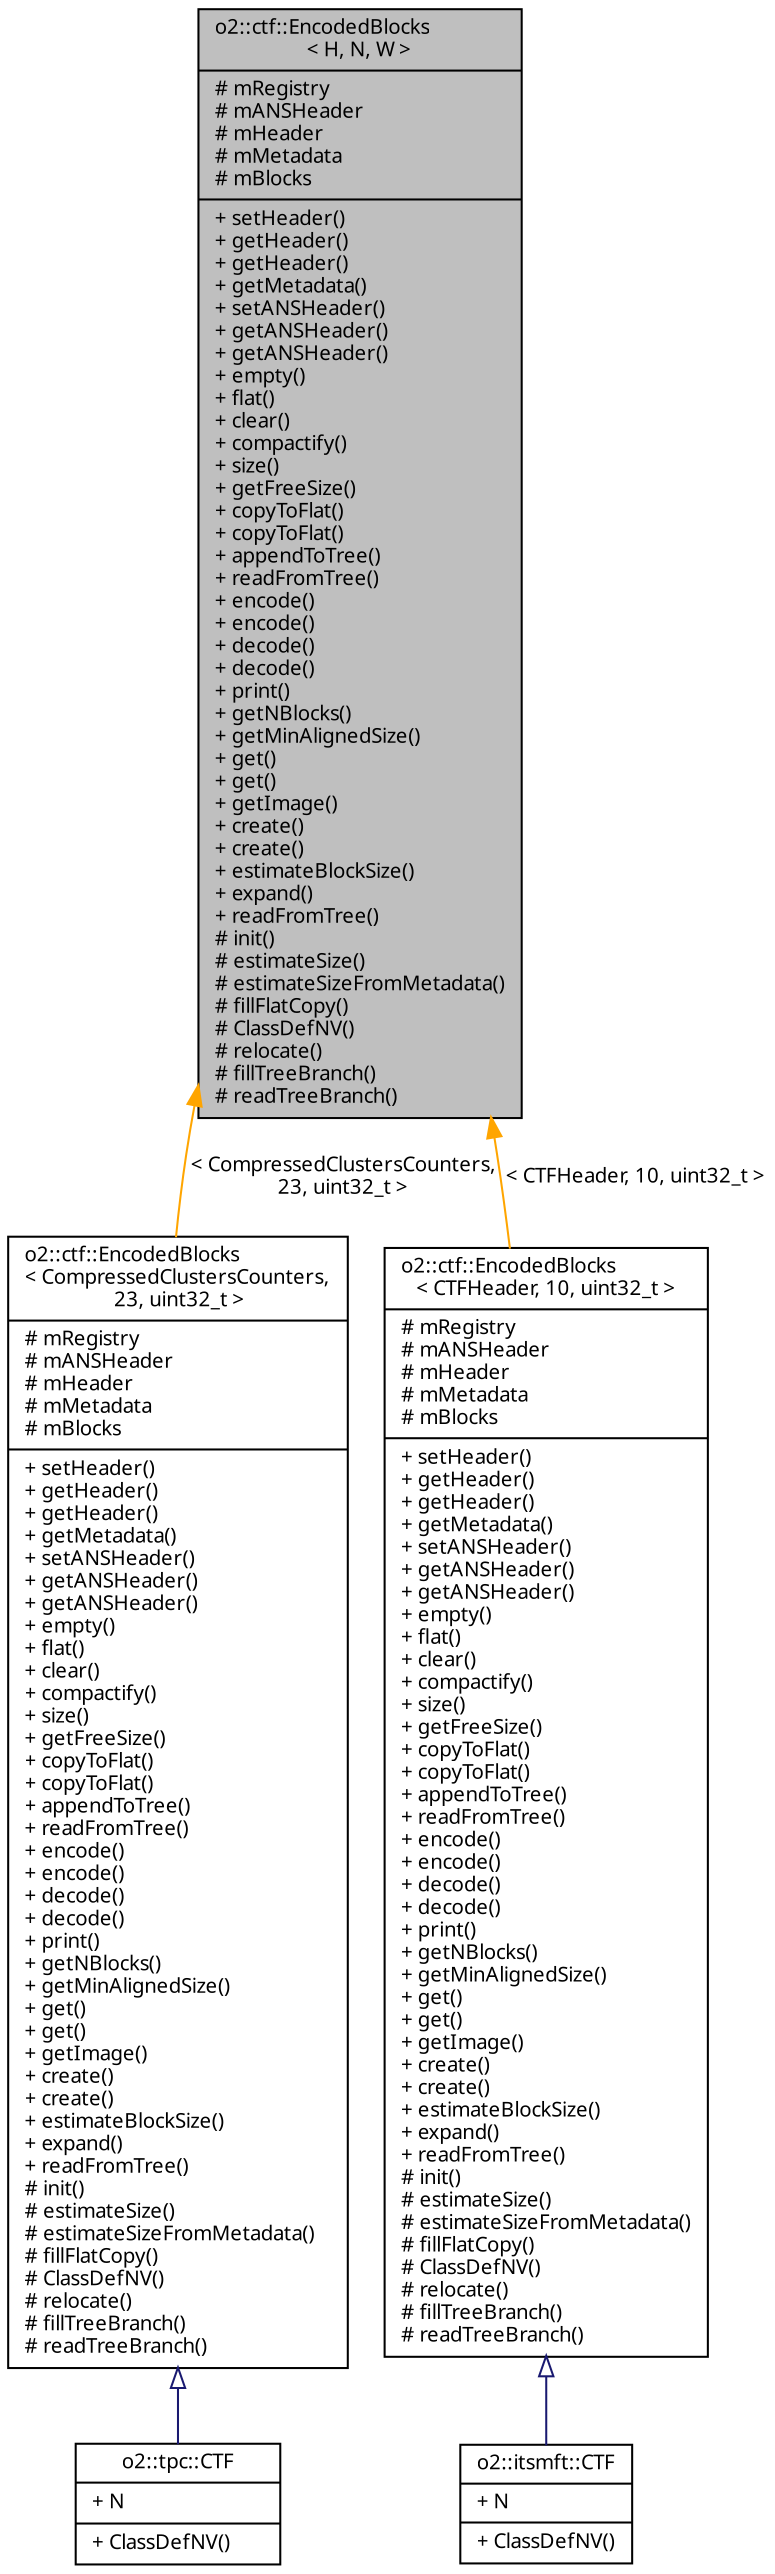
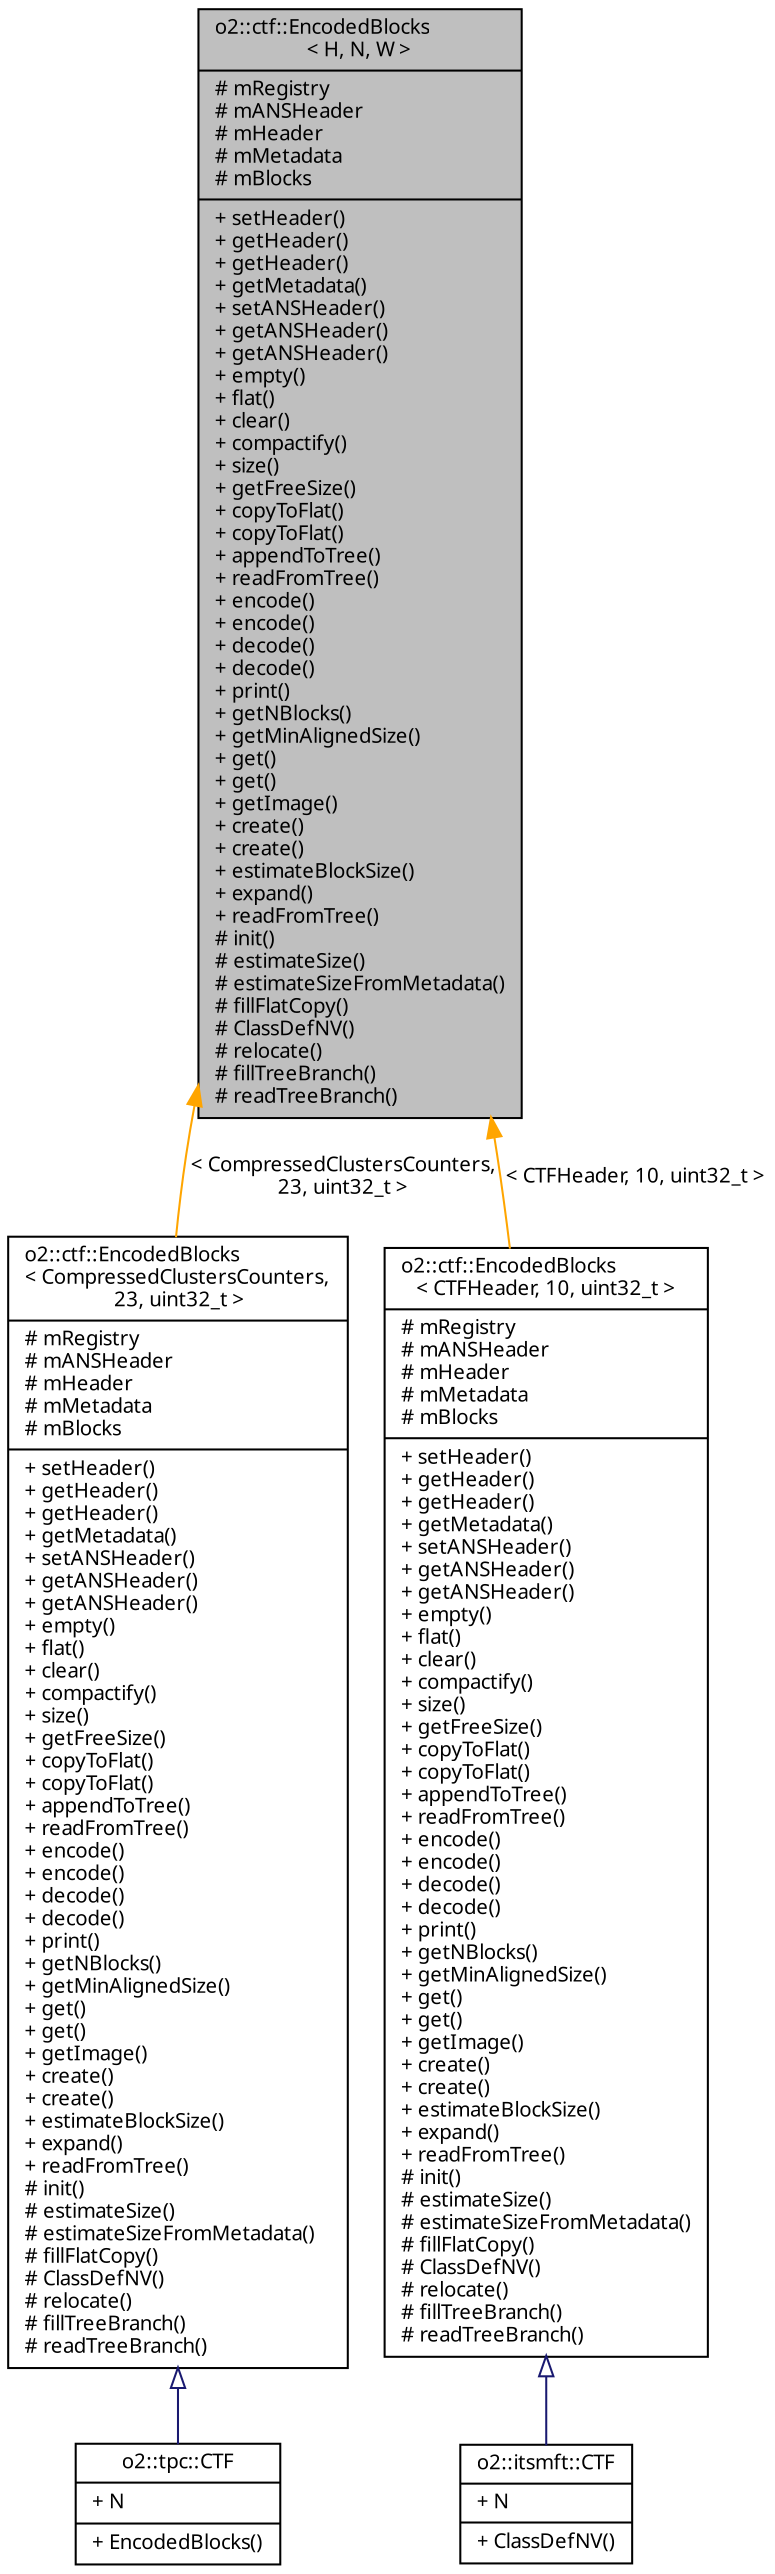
(162, 2543) -> (178, 2543)
